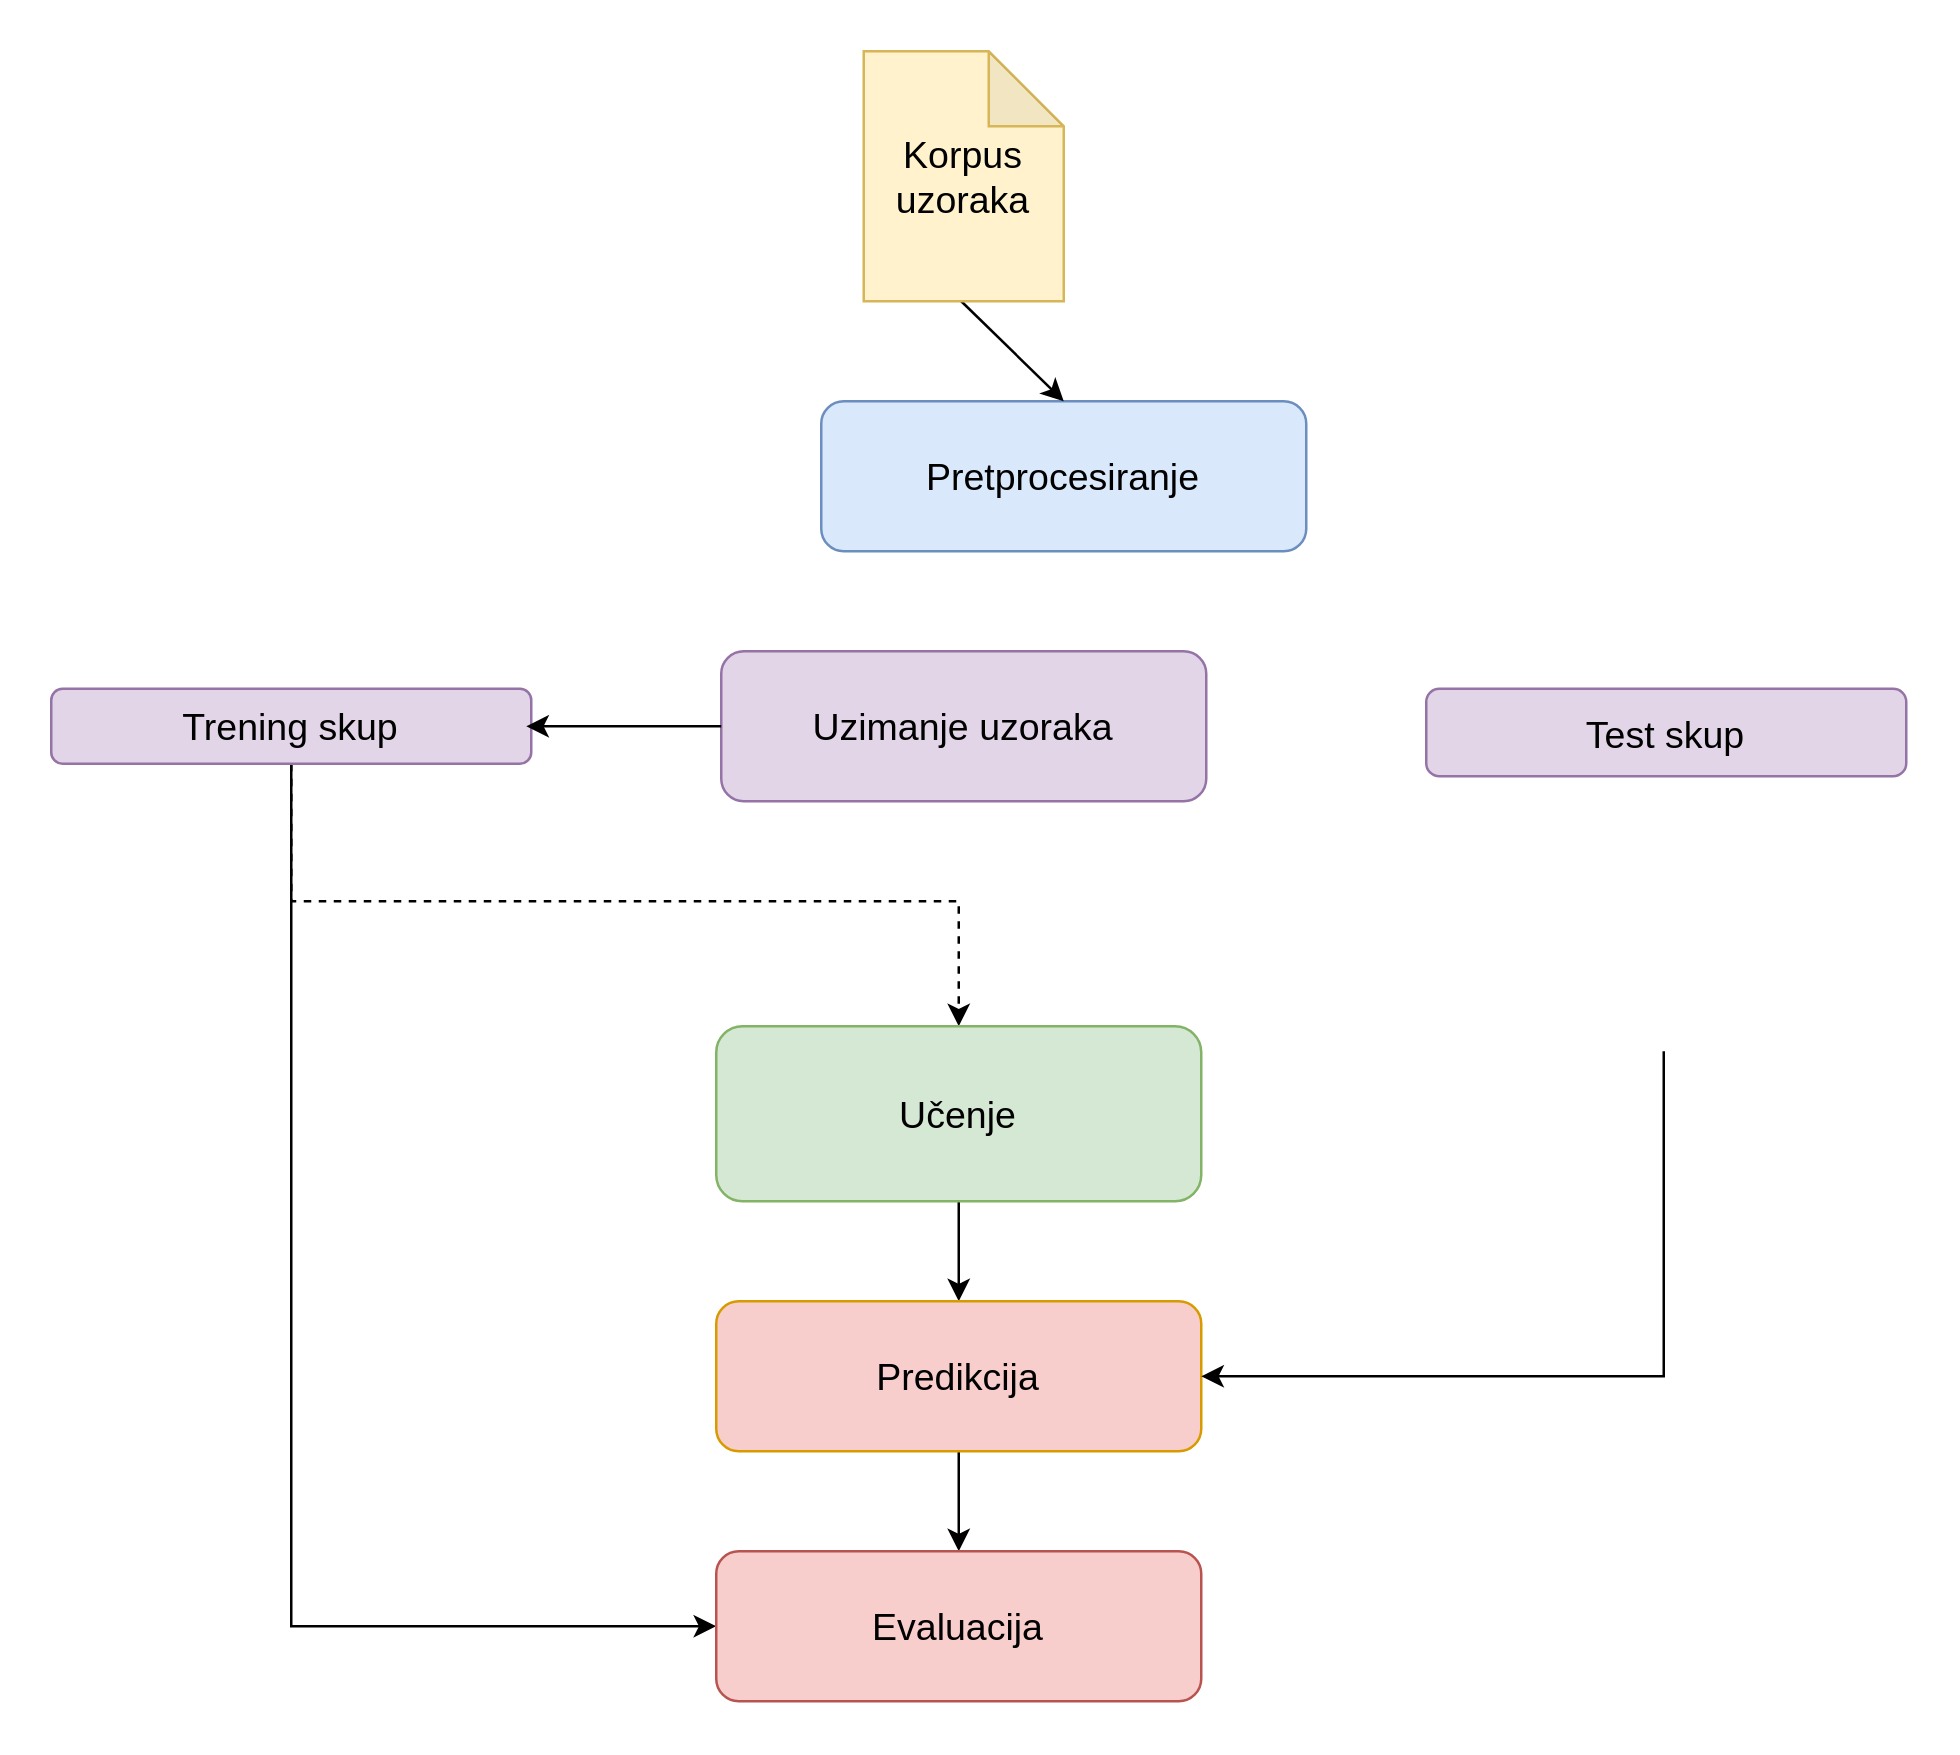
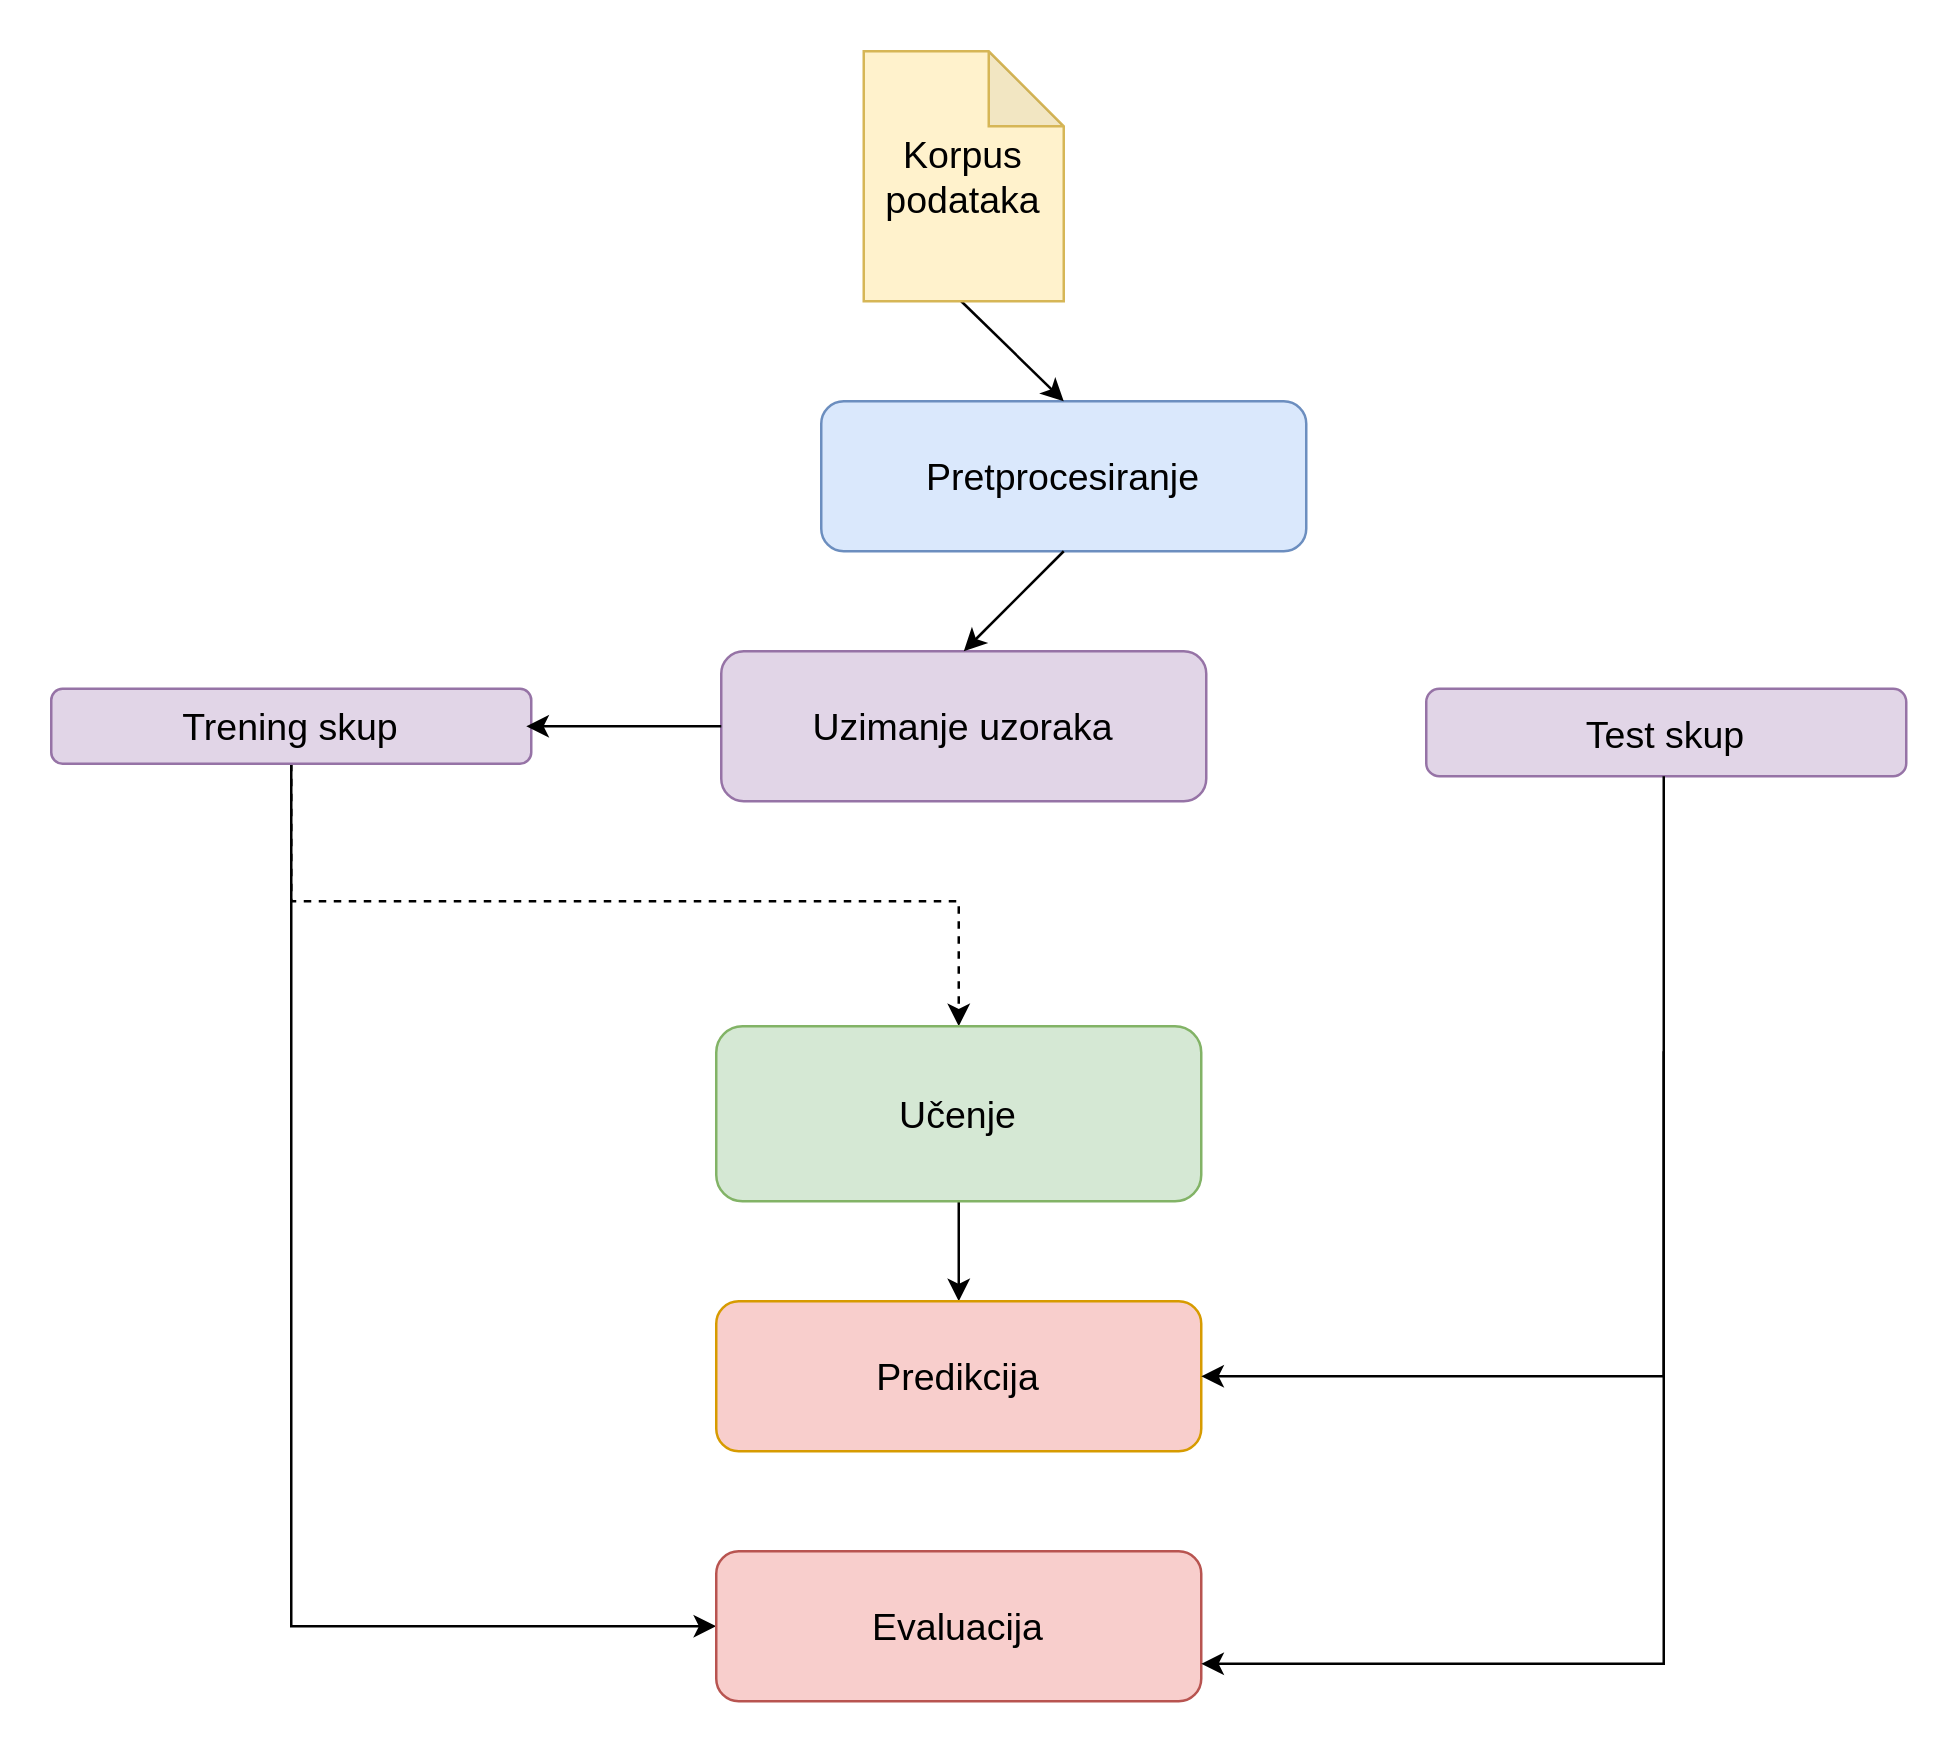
(964, 176) -> (964, 176)
none -> (1020, 595)
(959, 1493) -> none
none -> (1585, 1664)
